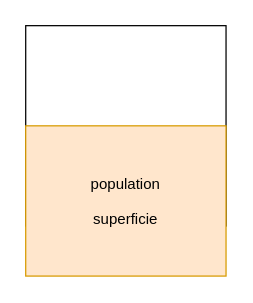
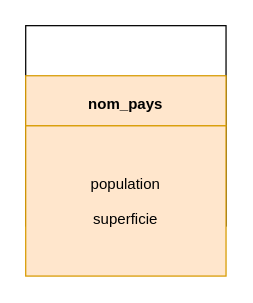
none -> (126, 101)
